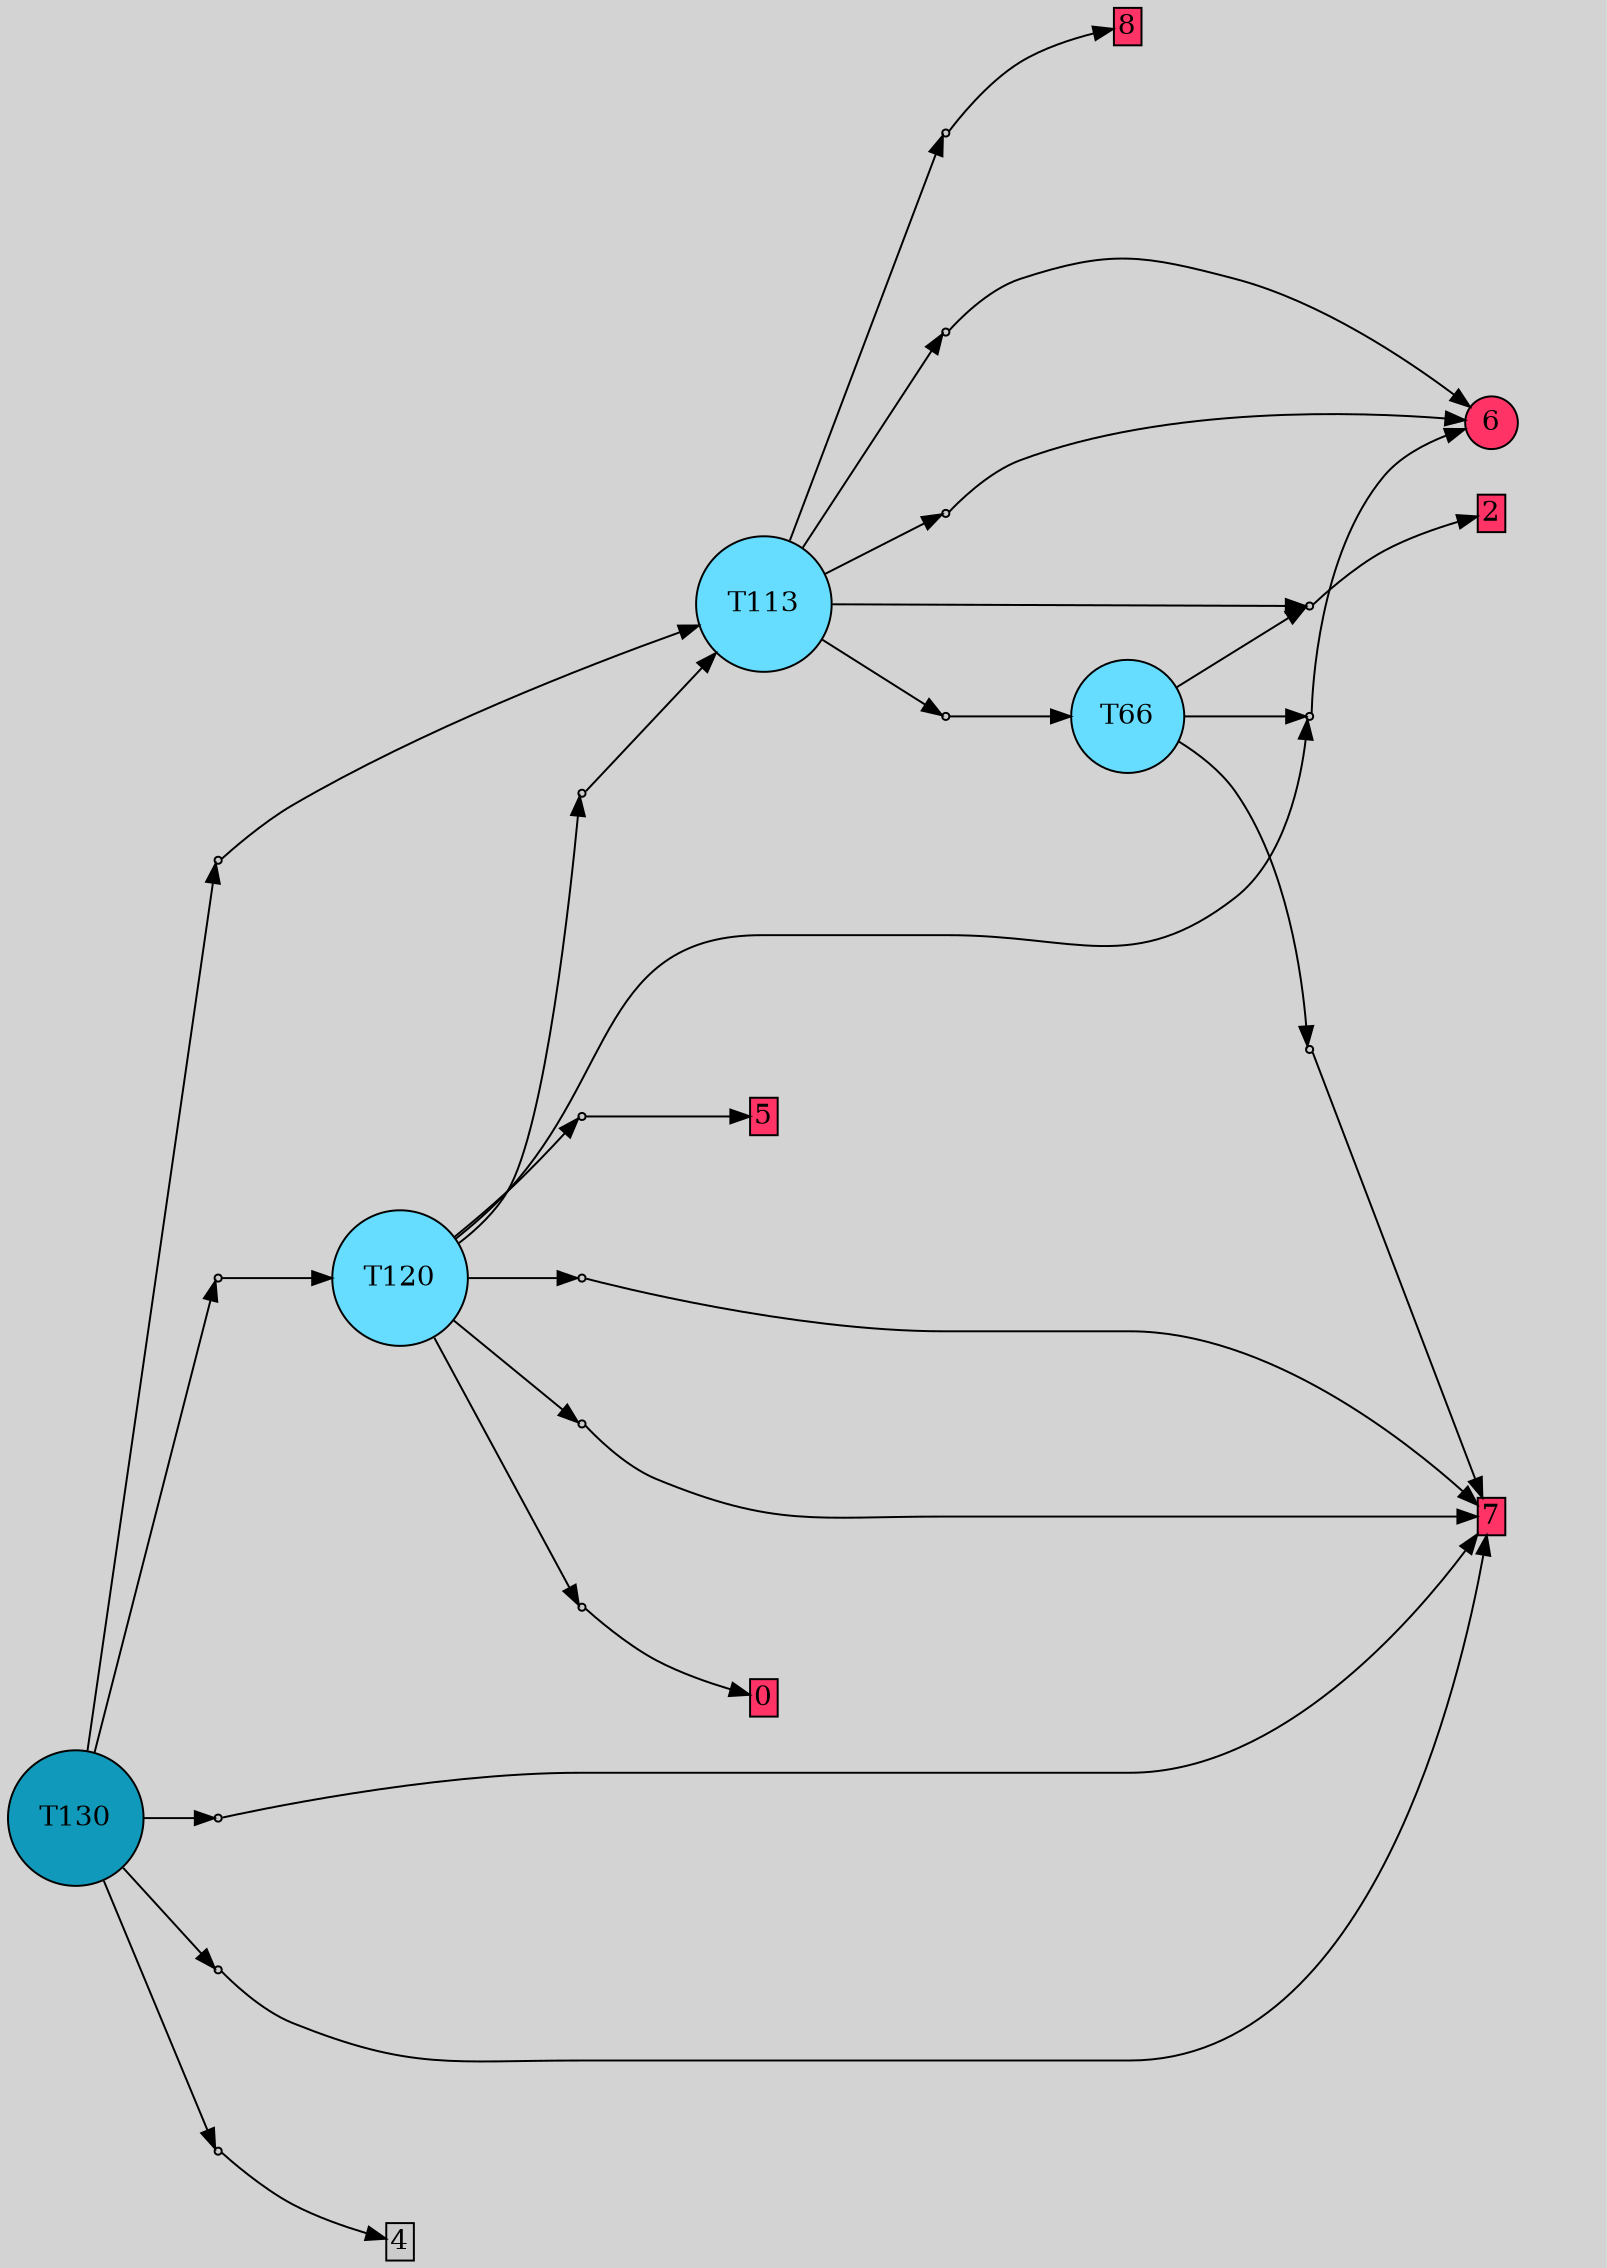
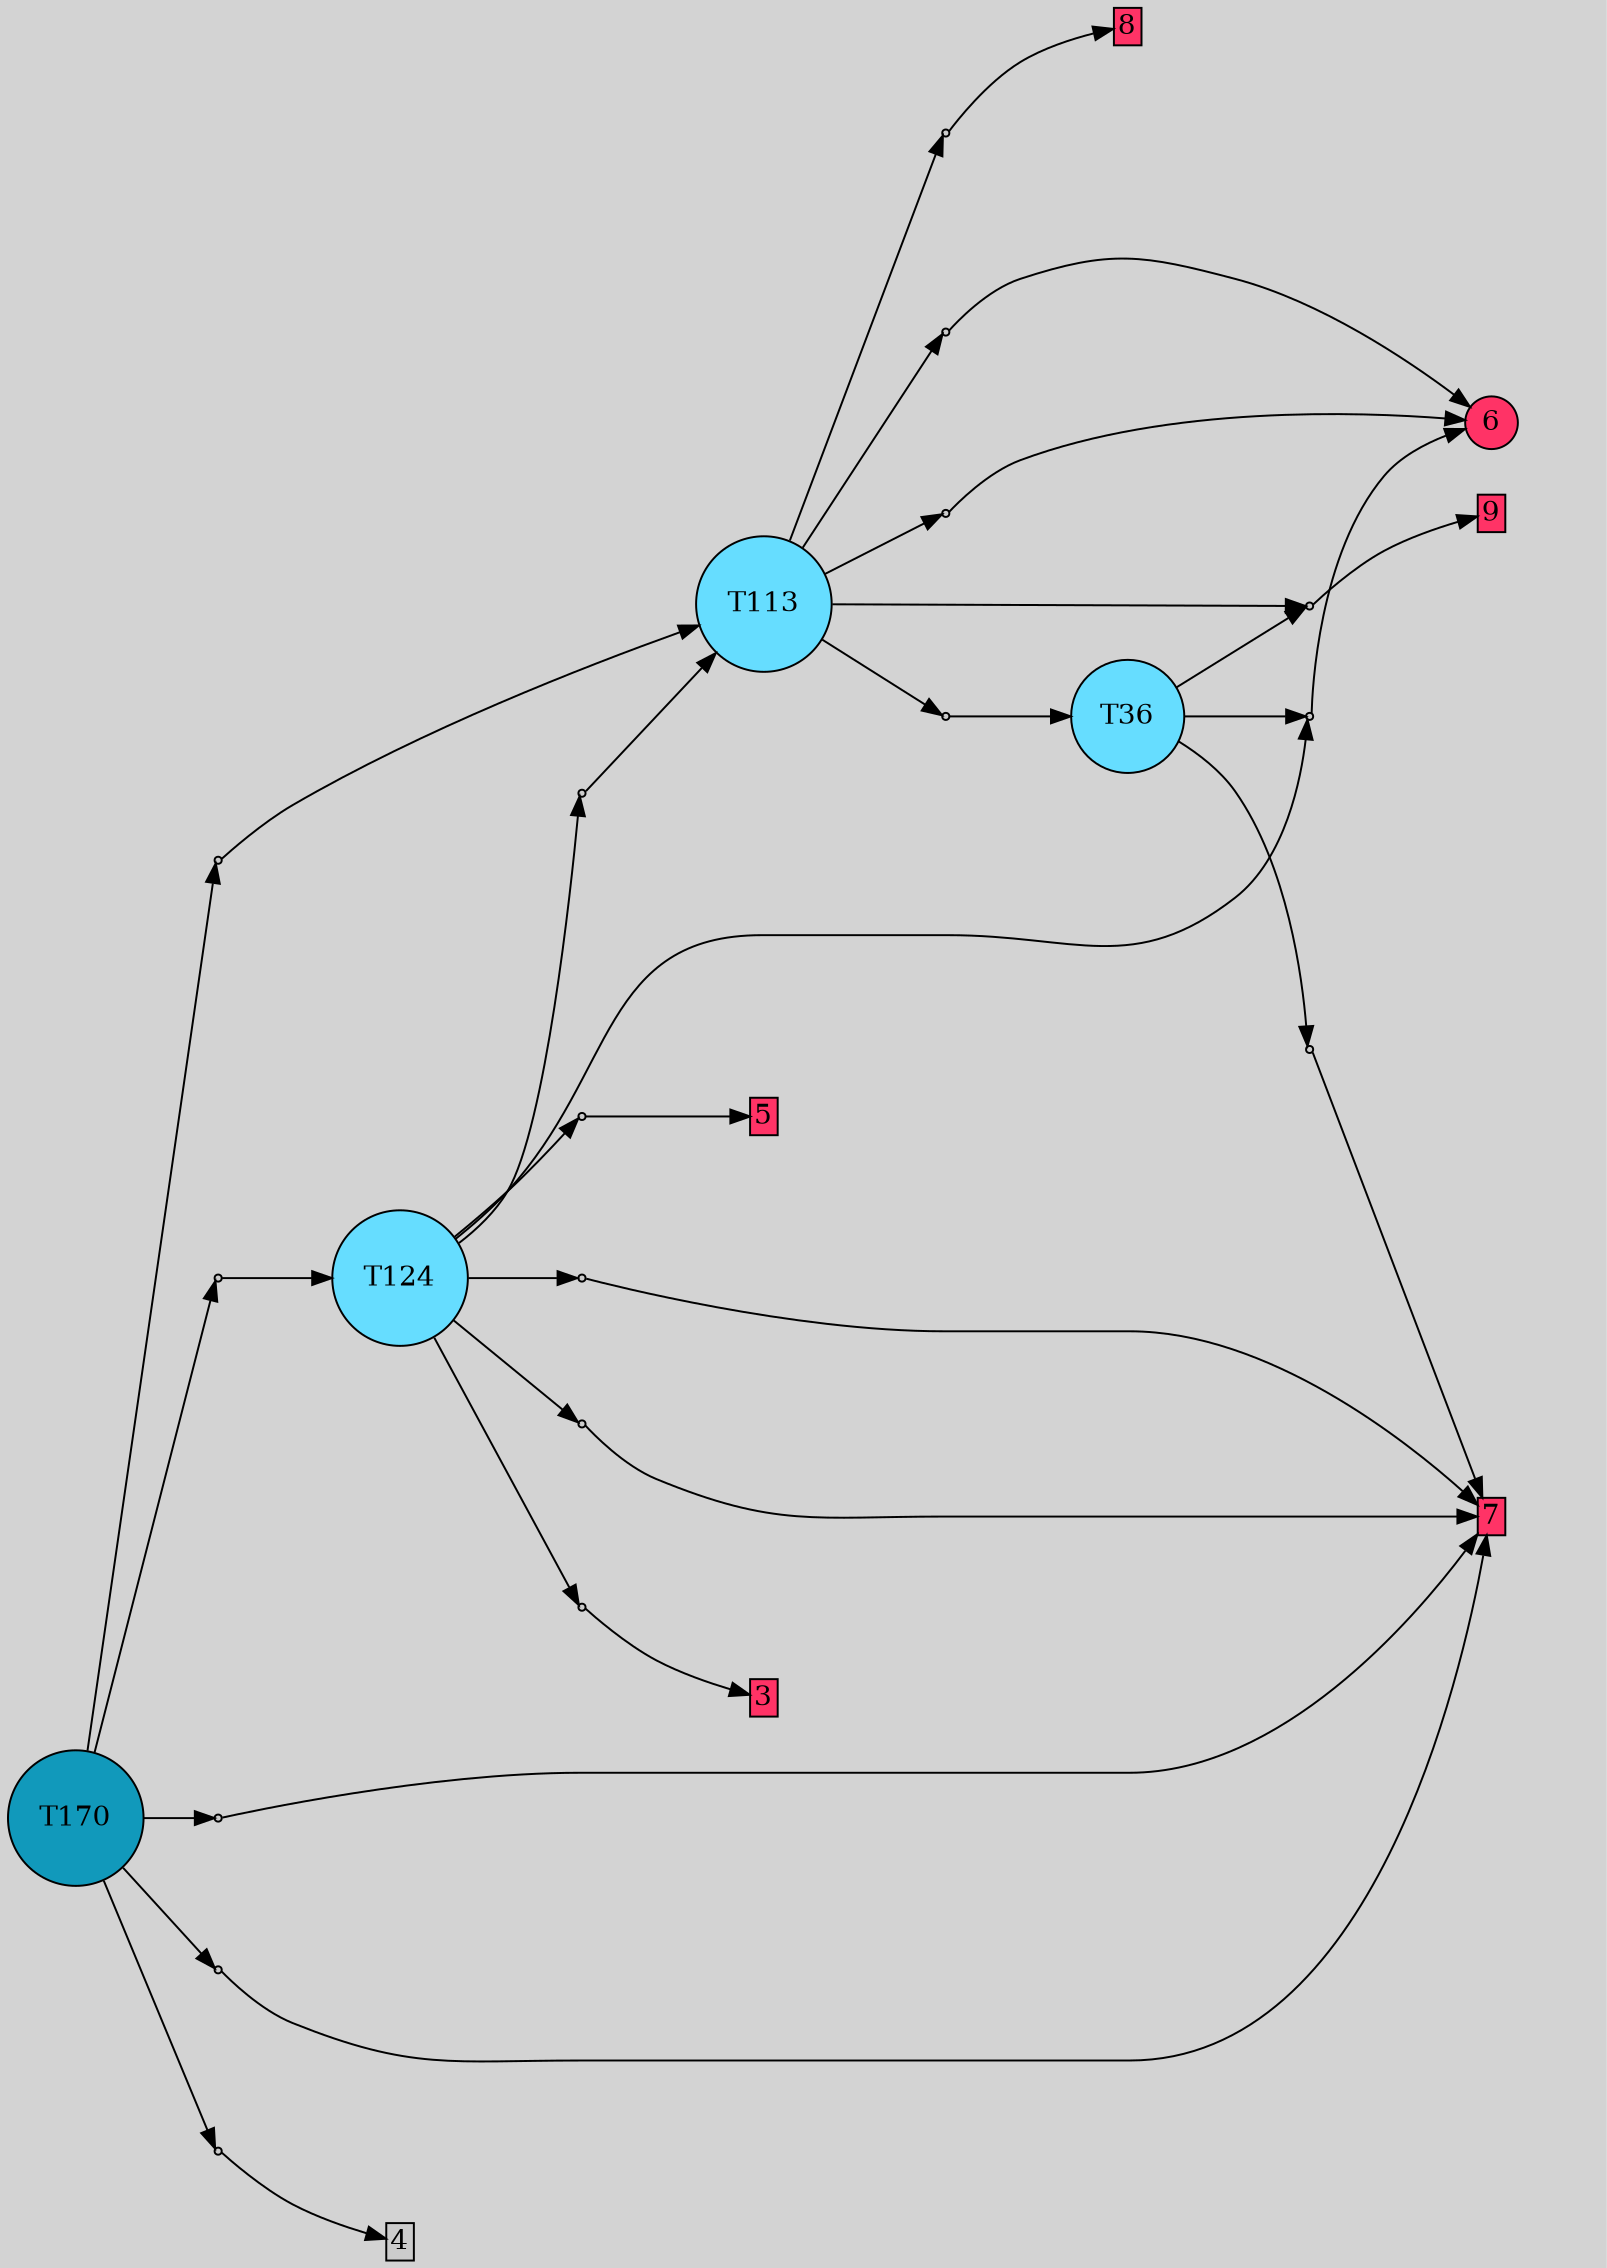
(1492, 513) -> (1492, 513)
(1128, 716) -> (1128, 716)
(400, 1278) -> (400, 1278)
(764, 1698) -> (764, 1698)
(76, 1818) -> (76, 1818)
